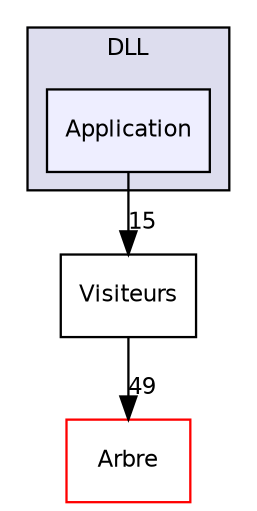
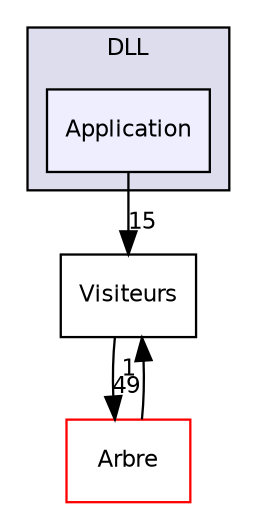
none -> (144, 390)
